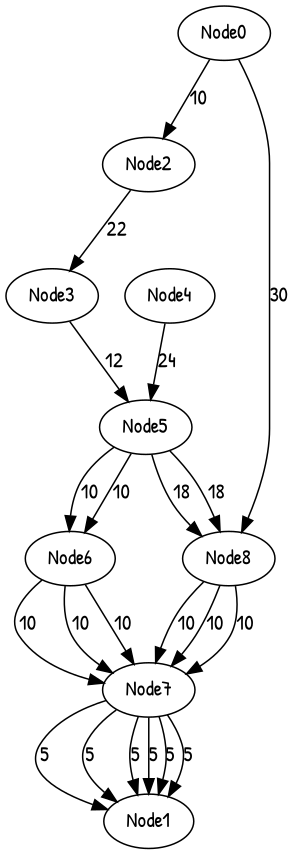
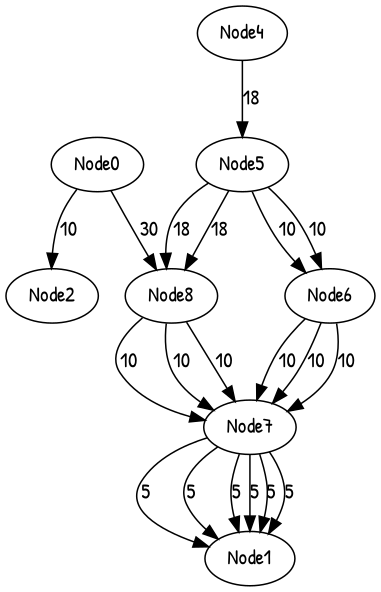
(52, 296) -> none
(168, 362) -> (251, 99)
